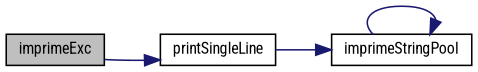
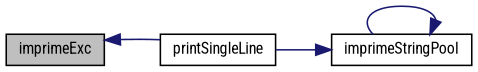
(125, 60) -> (140, 39)
